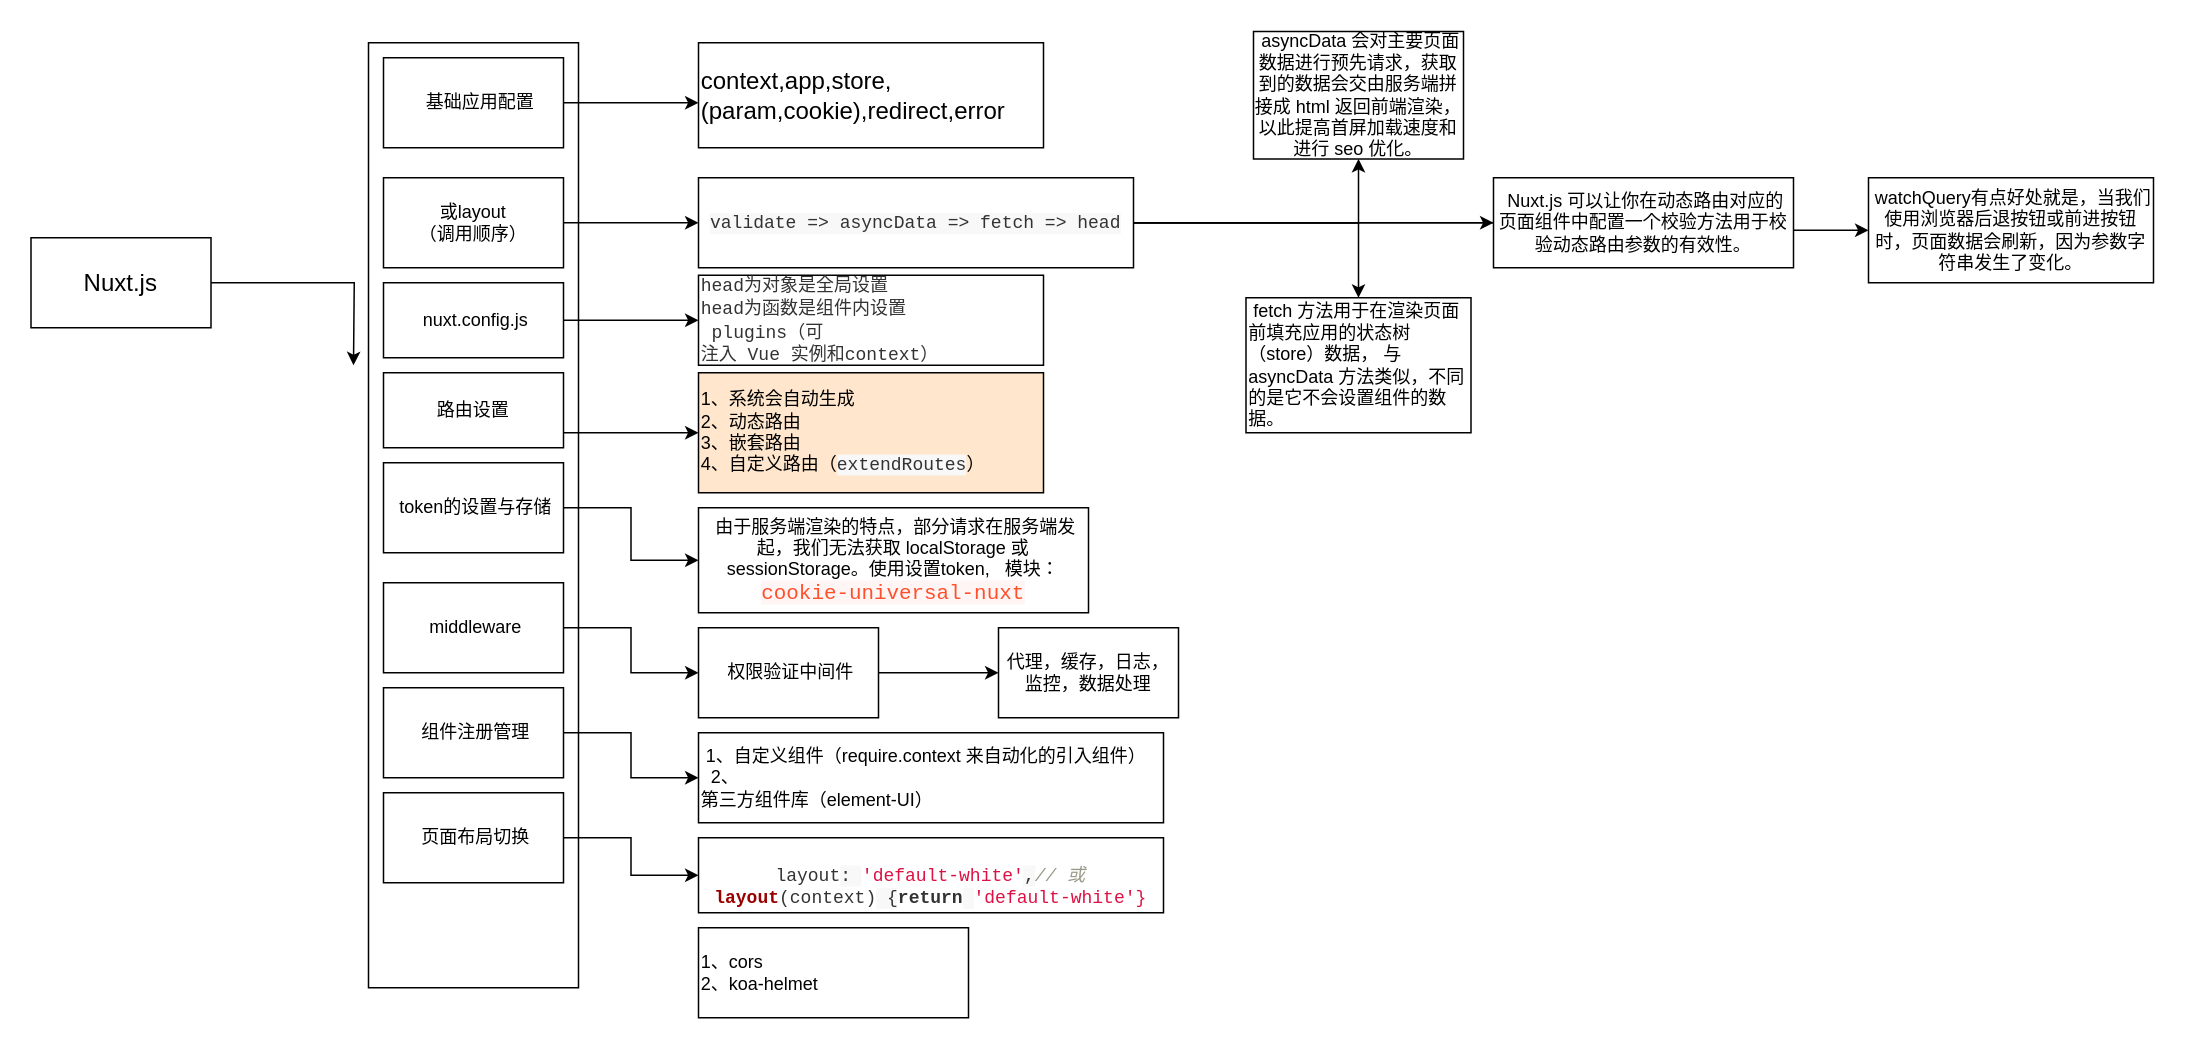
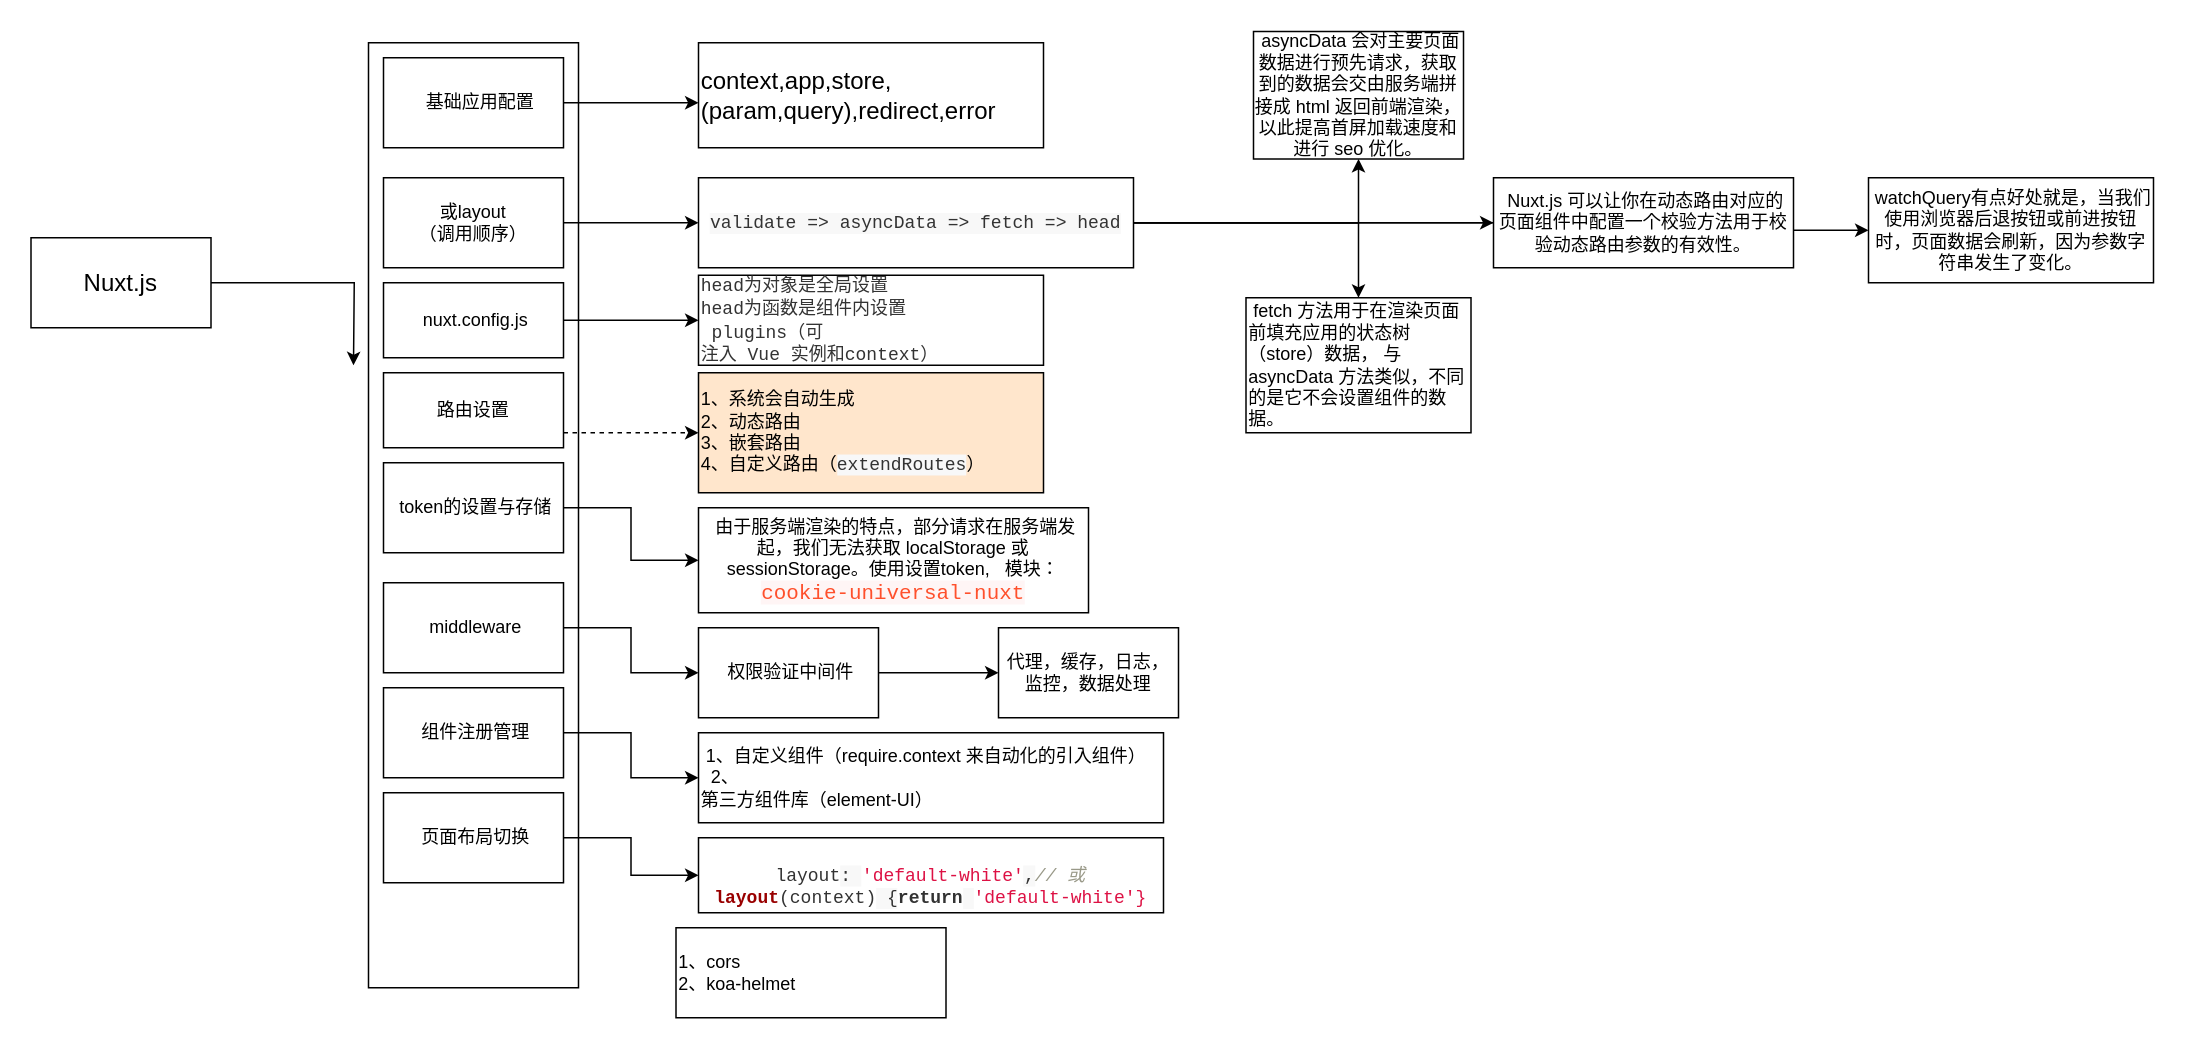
(872, 95) -> (872, 95)
(627, 433) -> (627, 433)
(833, 973) -> (811, 973)
